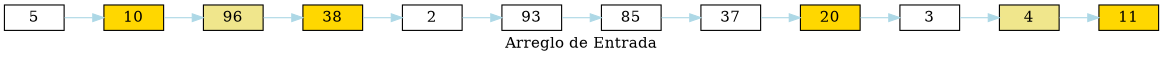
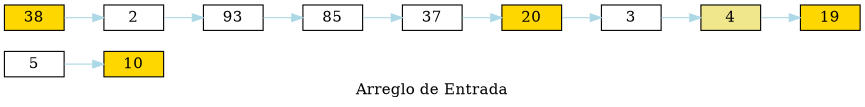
(233, 18) -> none
(1129, 18) -> (830, 18)
